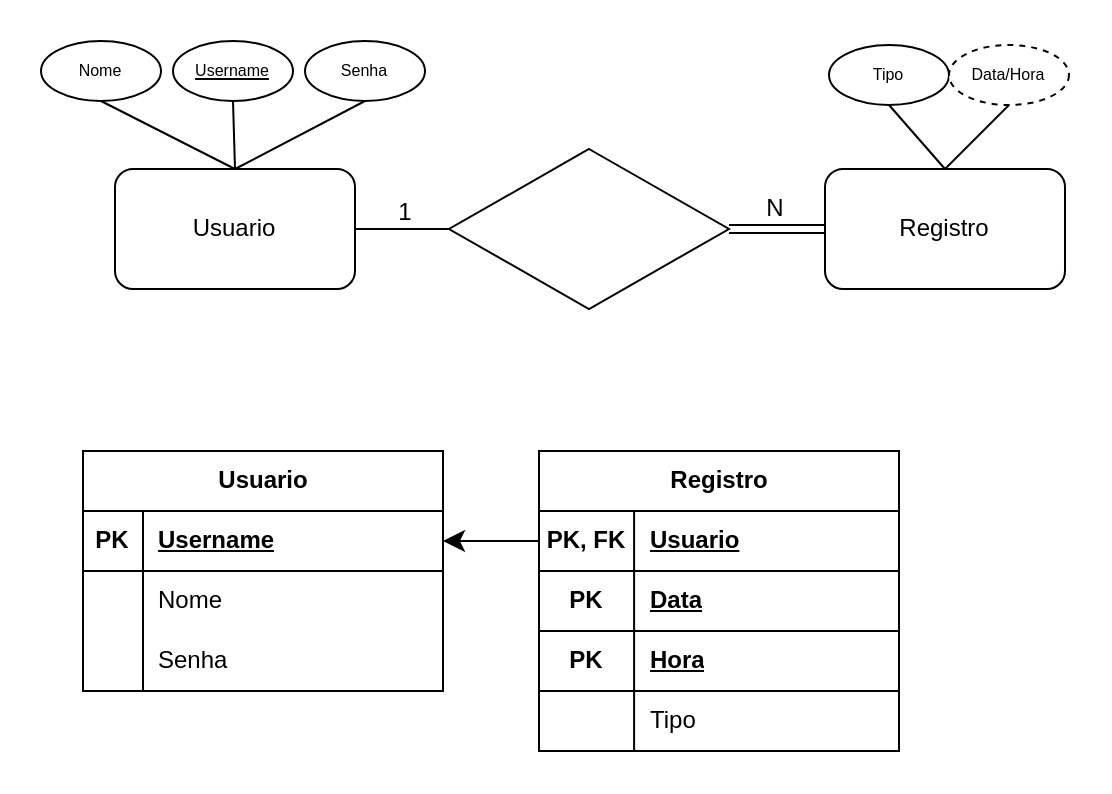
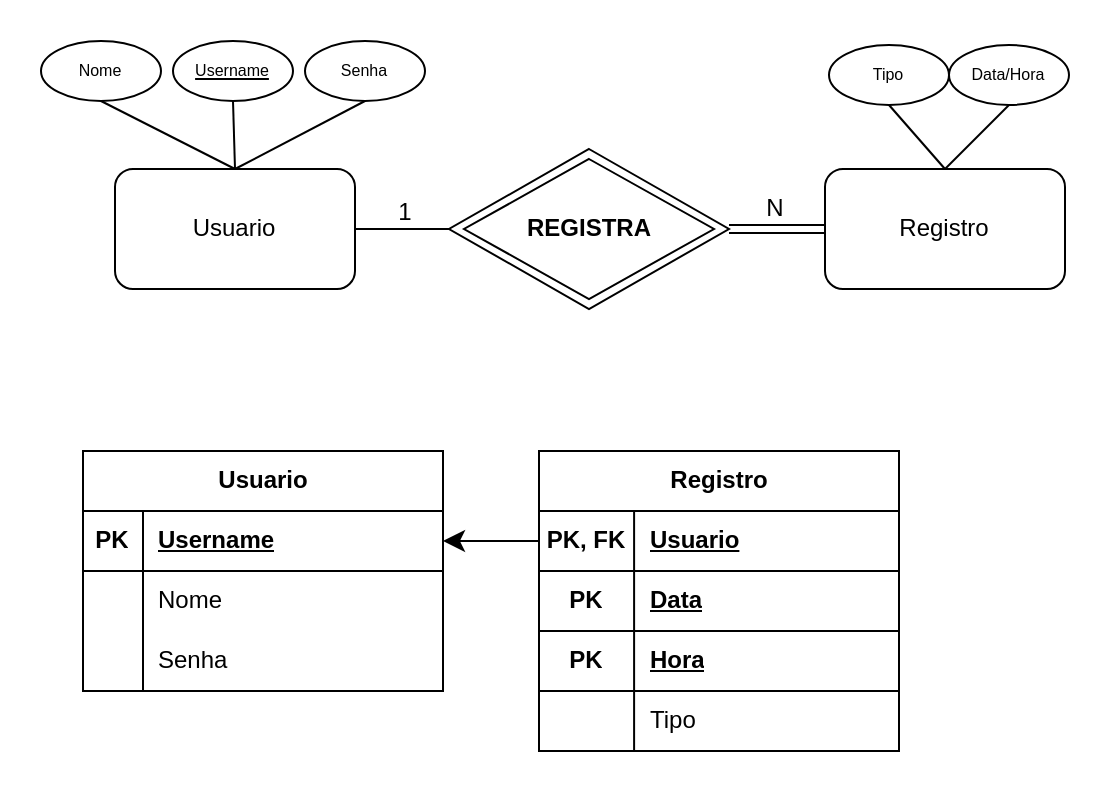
(1009, 75) -> (1009, 75)
none -> (589, 229)
